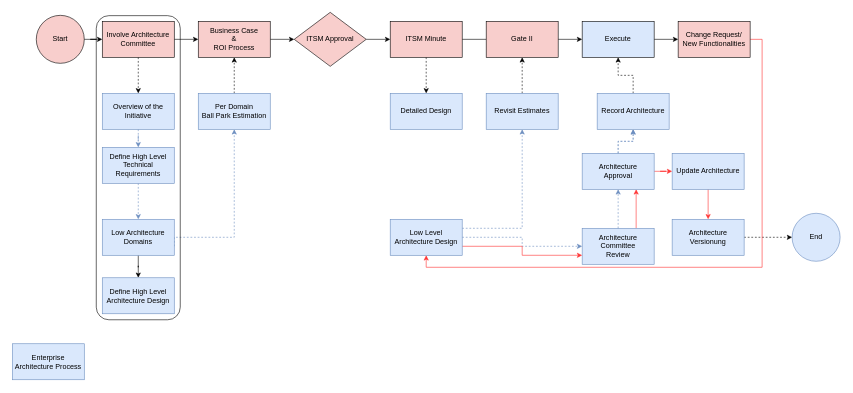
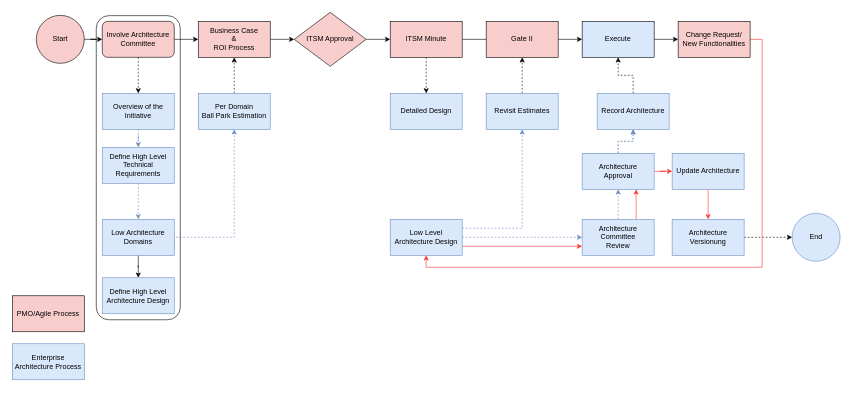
(138, 39) -> (138, 39)
(618, 246) -> (618, 237)
none -> (48, 314)
